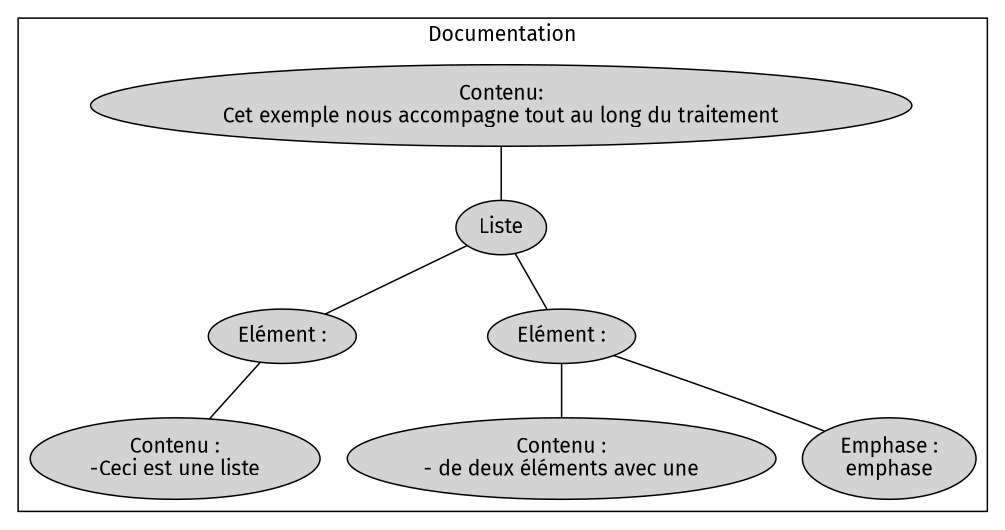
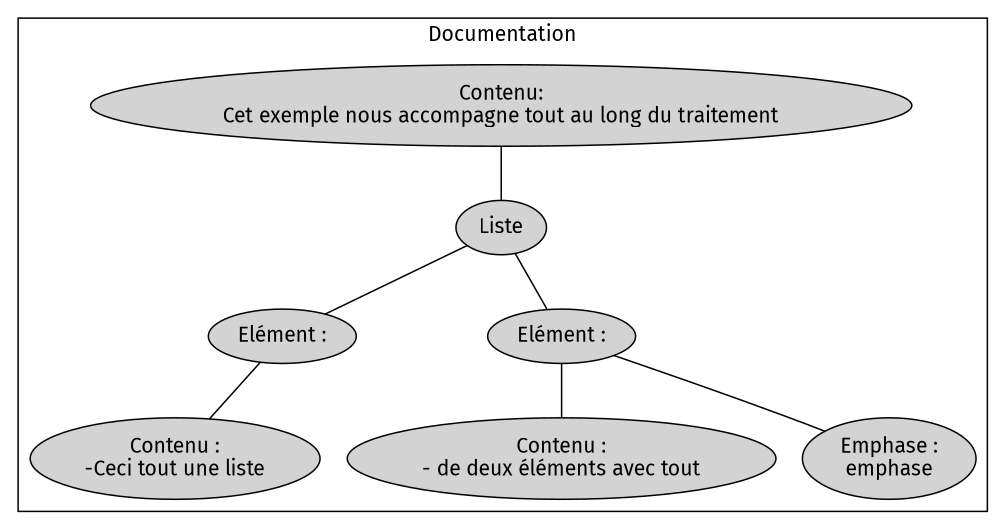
(175, 459) -> (175, 459)
(562, 459) -> (562, 459)
